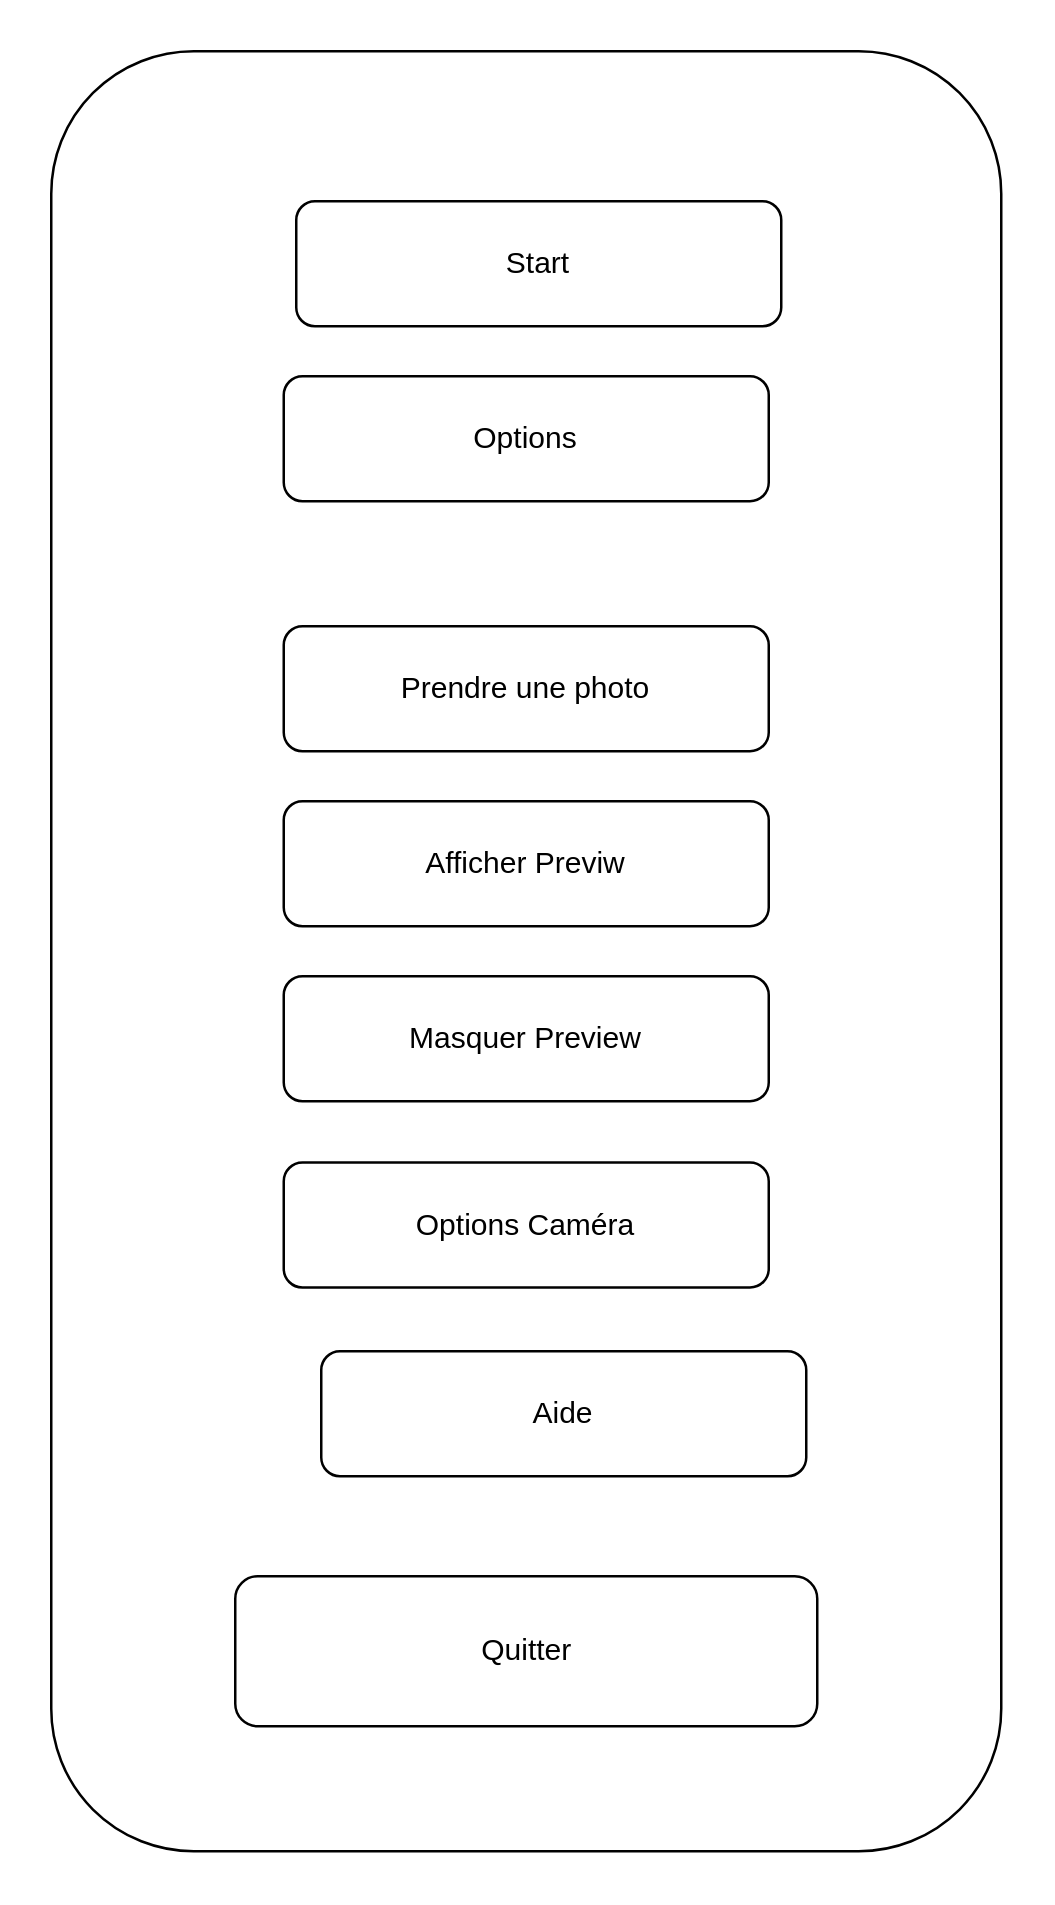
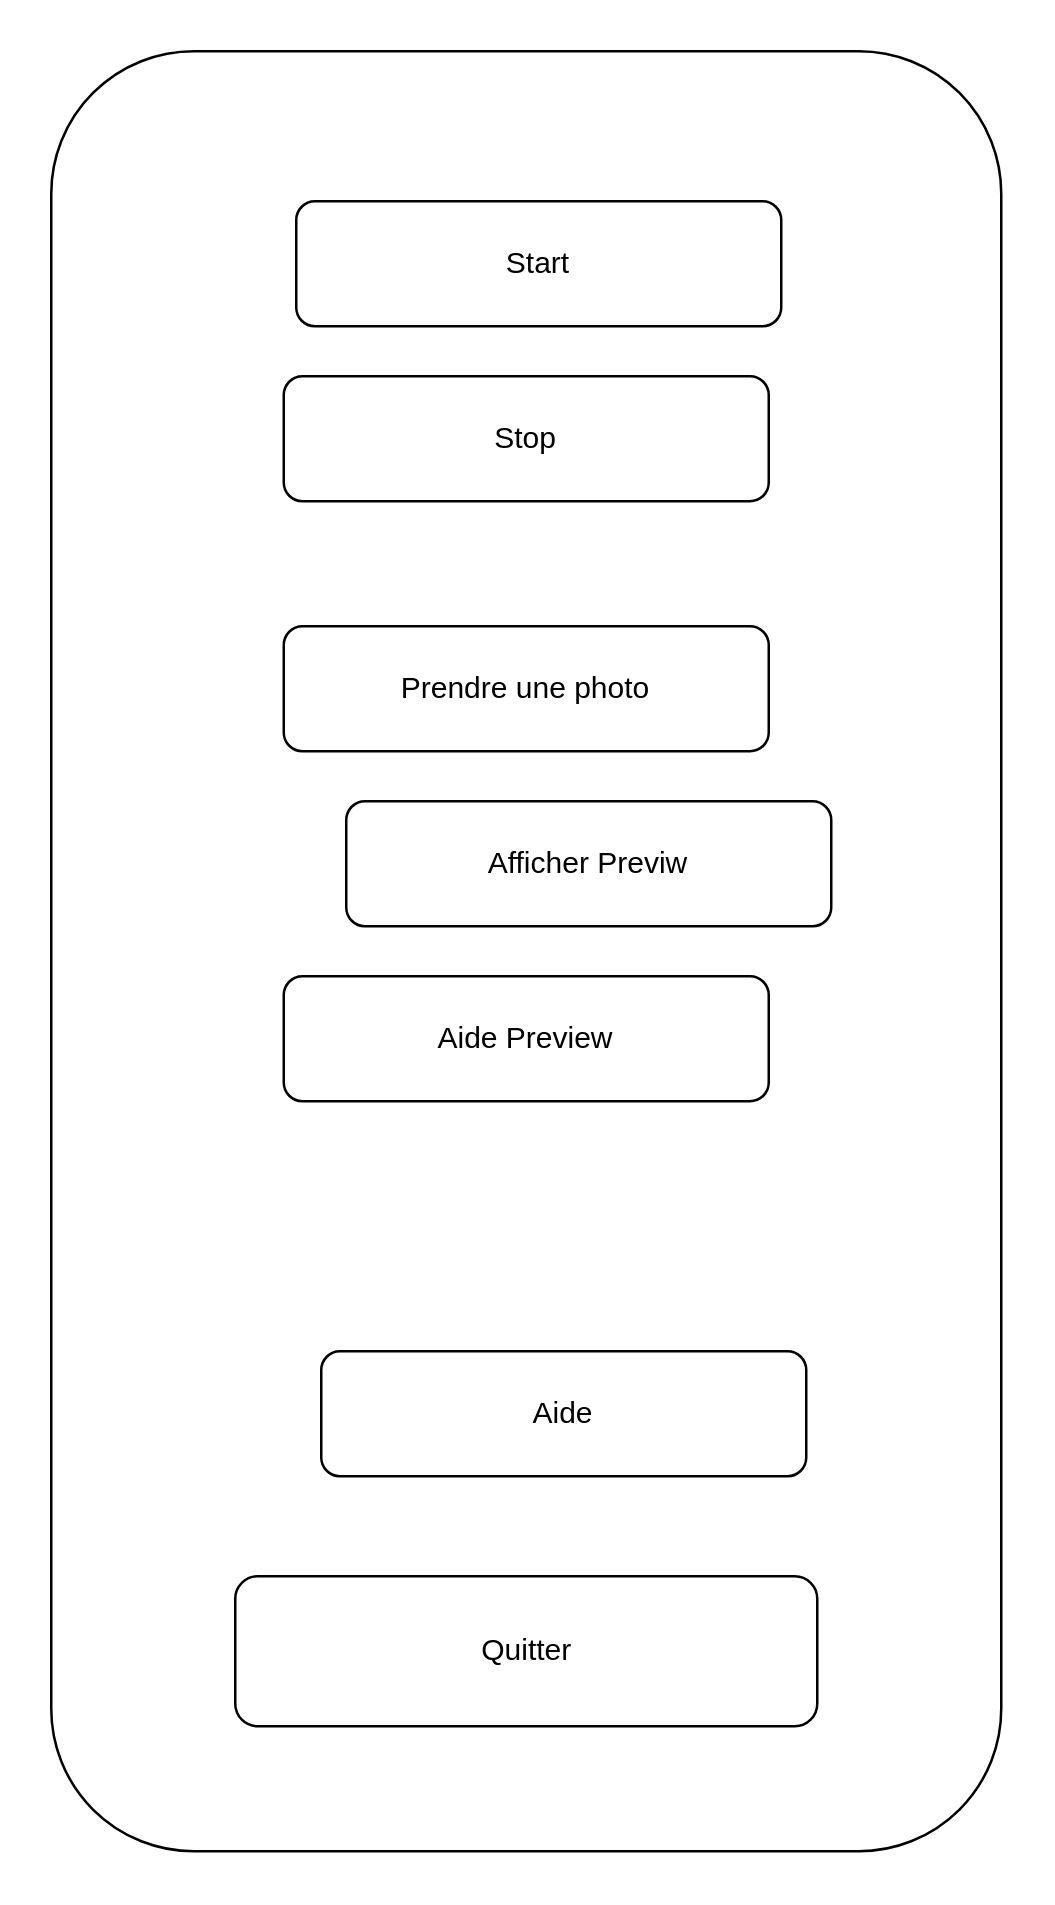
(526, 439) -> (526, 439)
(526, 864) -> (589, 864)
(526, 1039) -> (526, 1039)
(526, 1225) -> none
